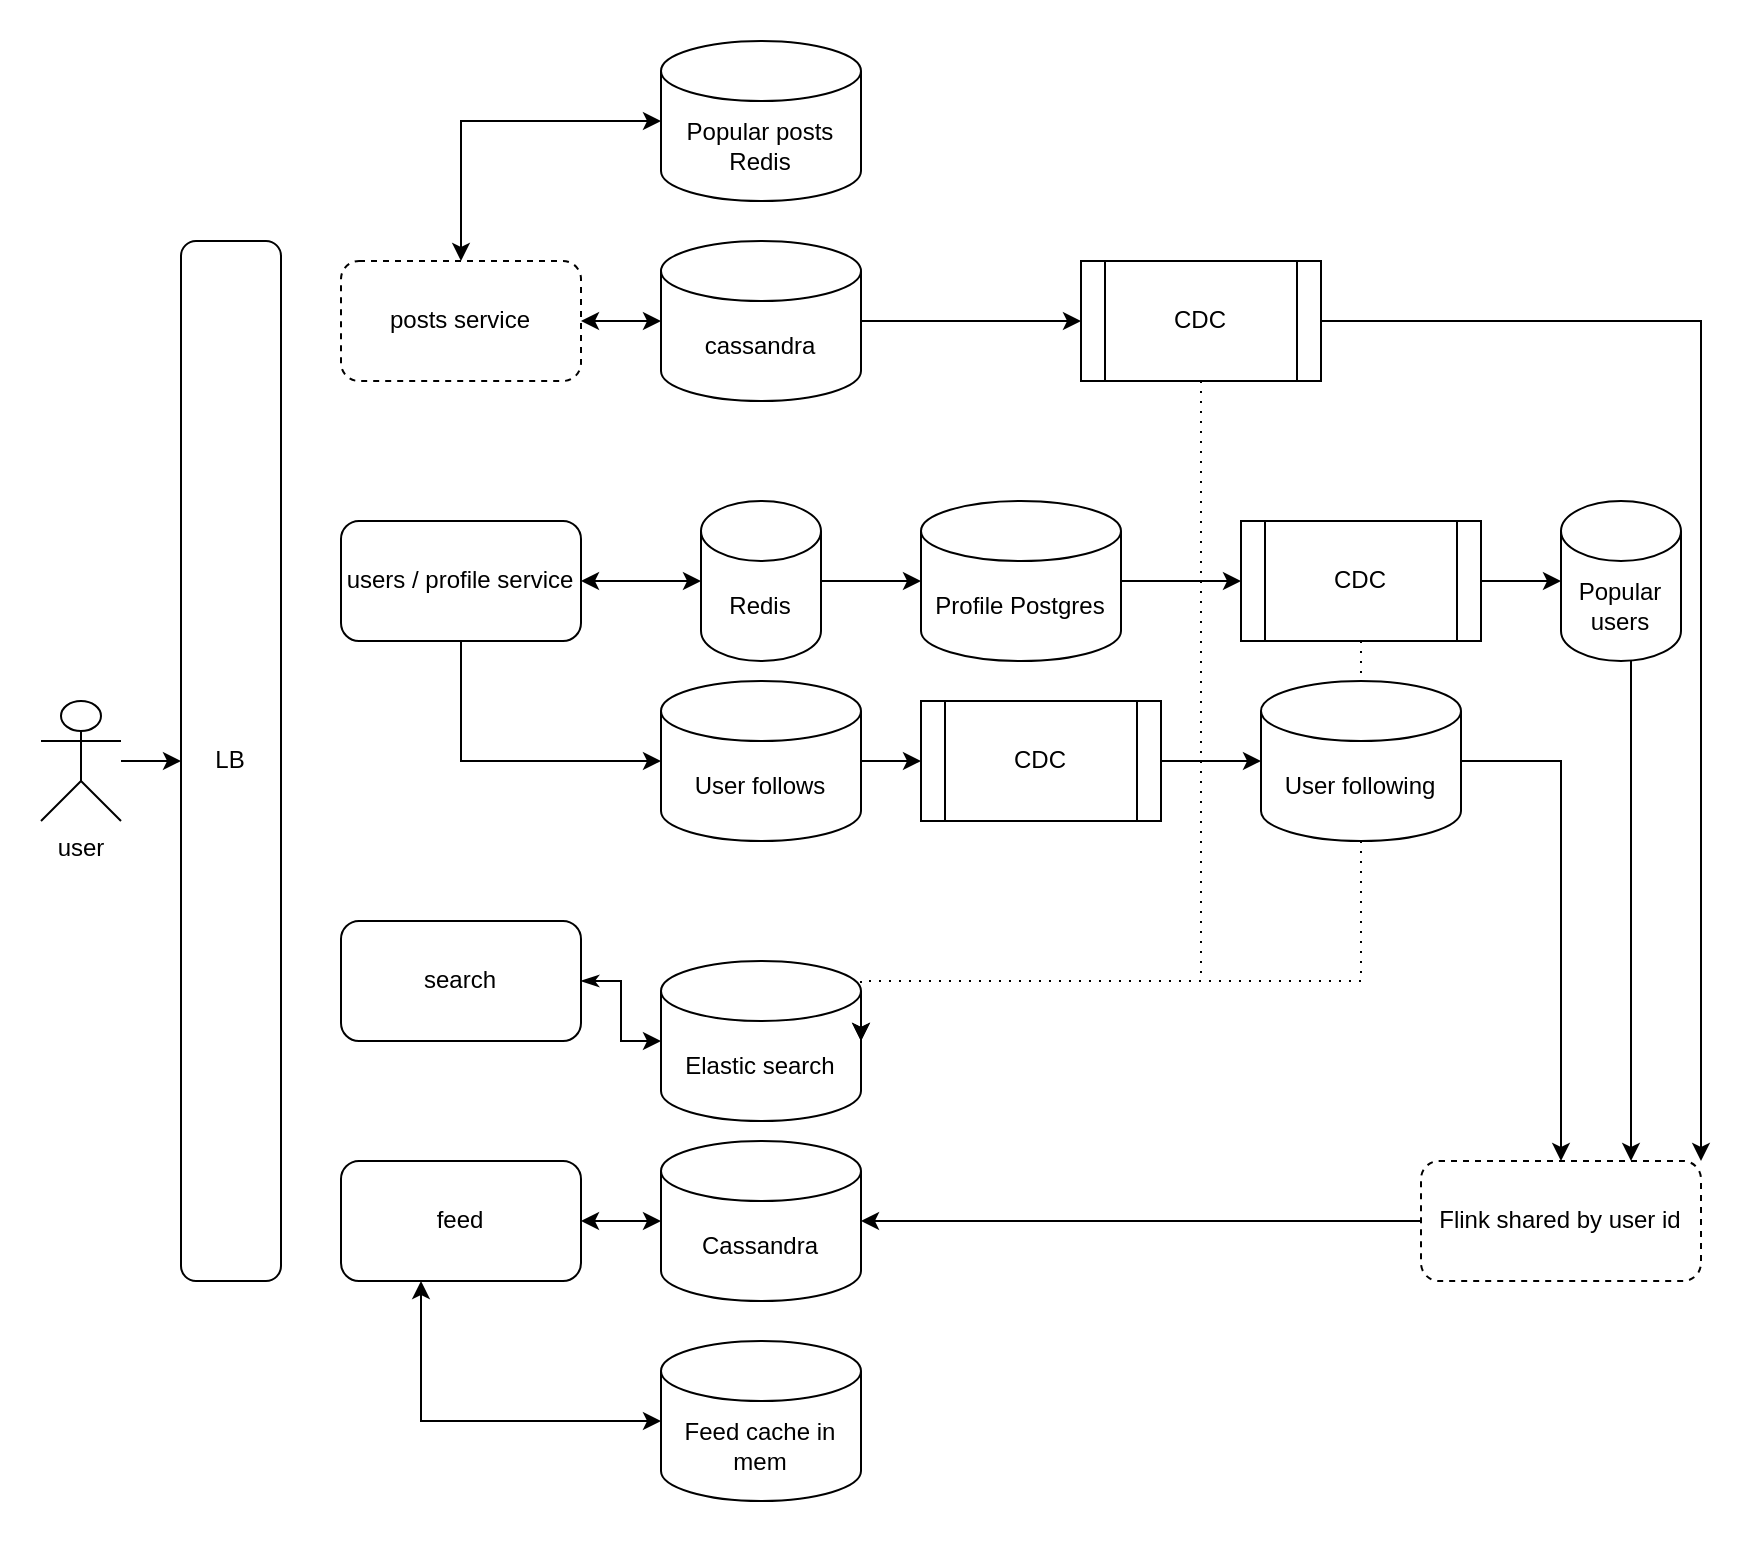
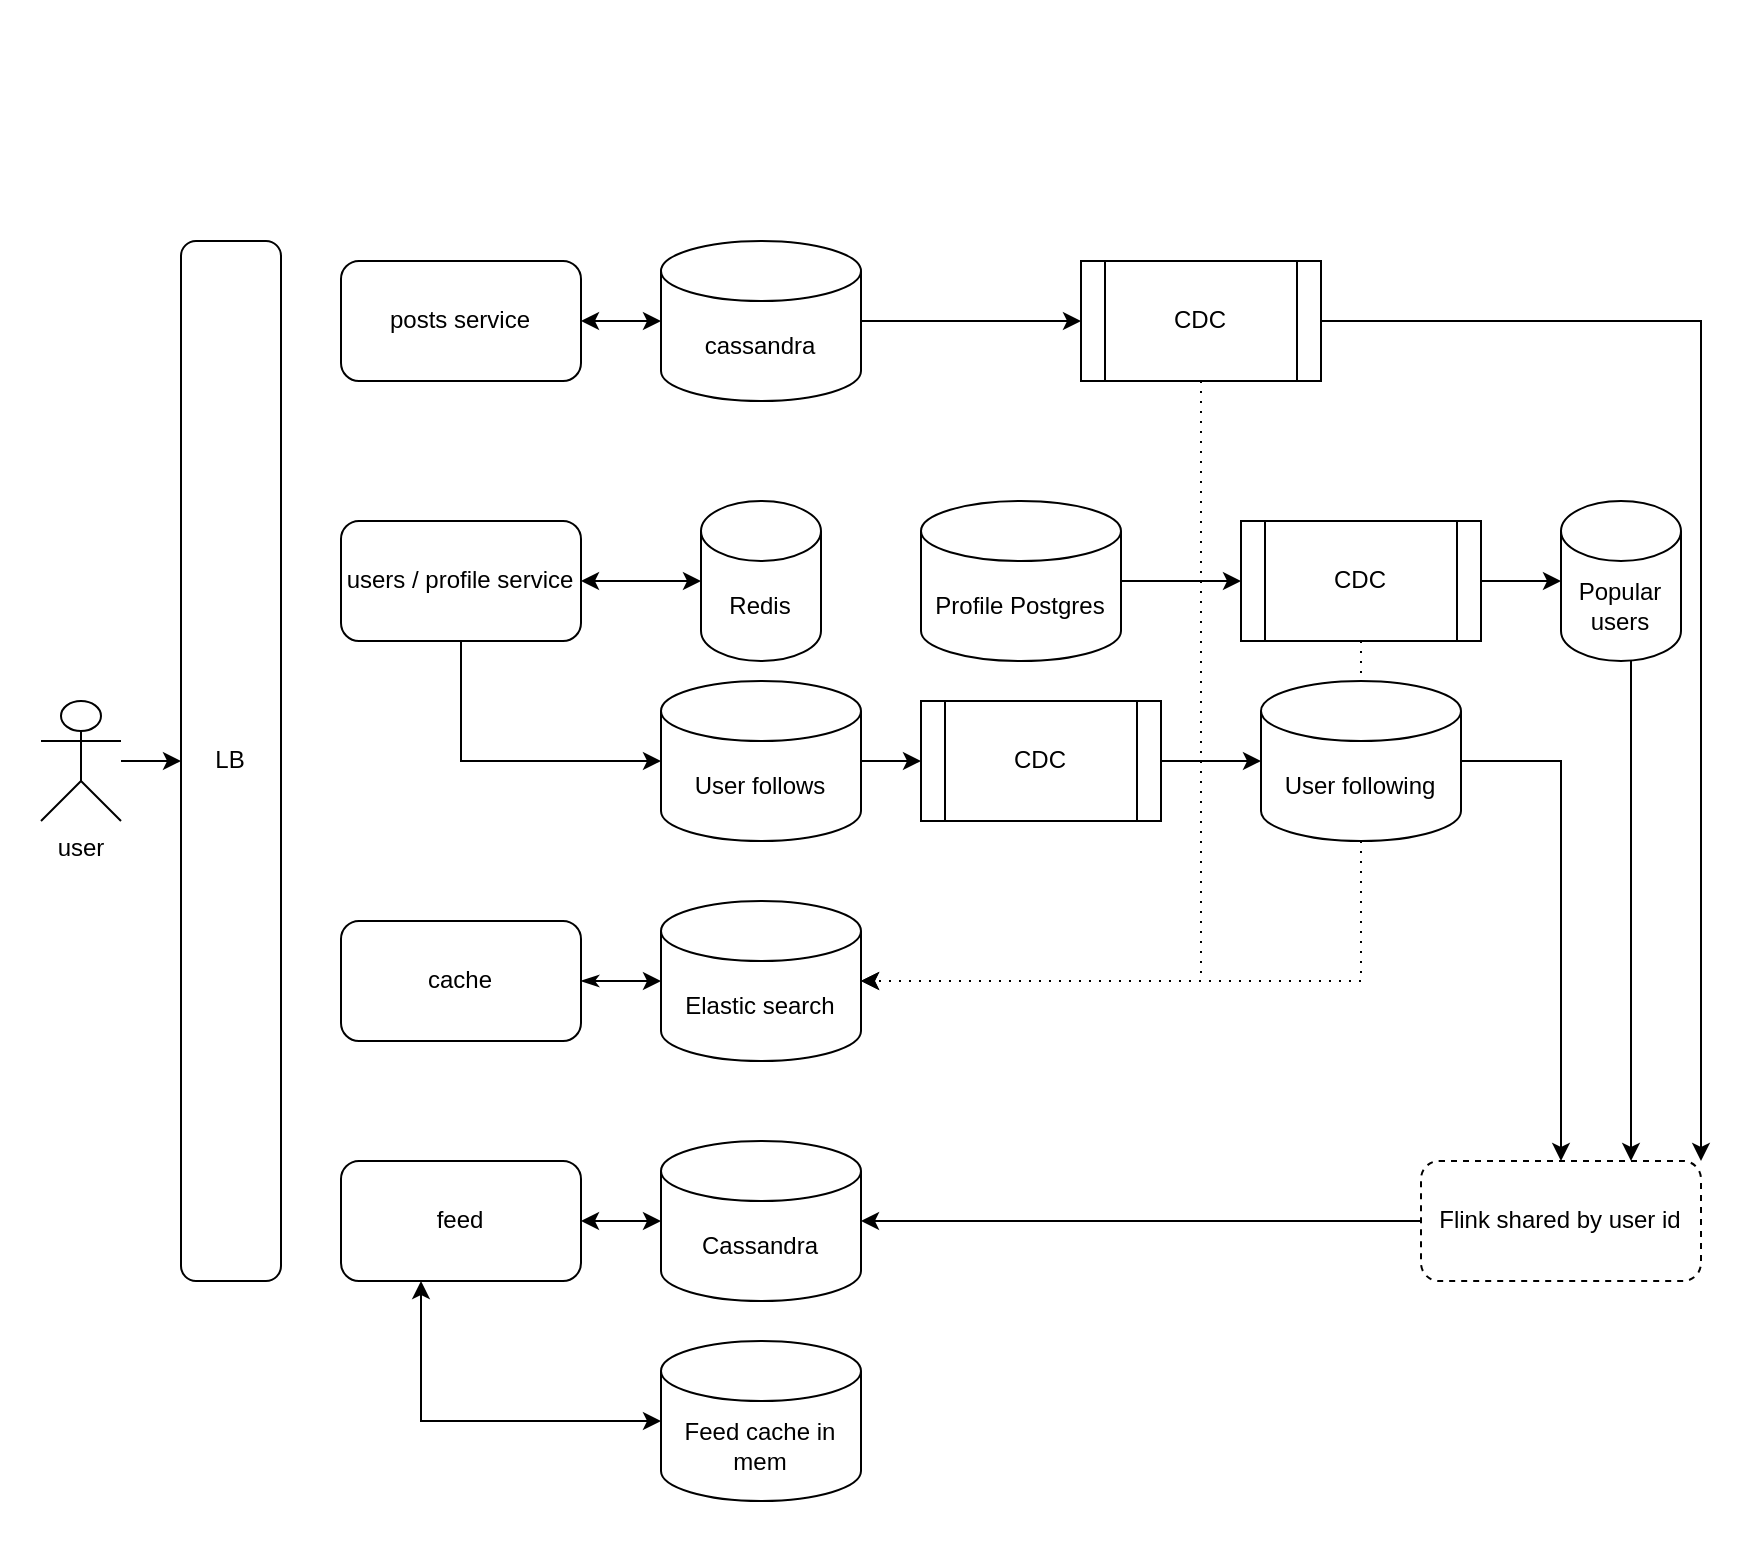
(491, 121) -> none
(761, 121) -> none
(461, 321) -> (461, 321)
(864, 581) -> none
(461, 981) -> (461, 981)
(761, 1041) -> (761, 981)
